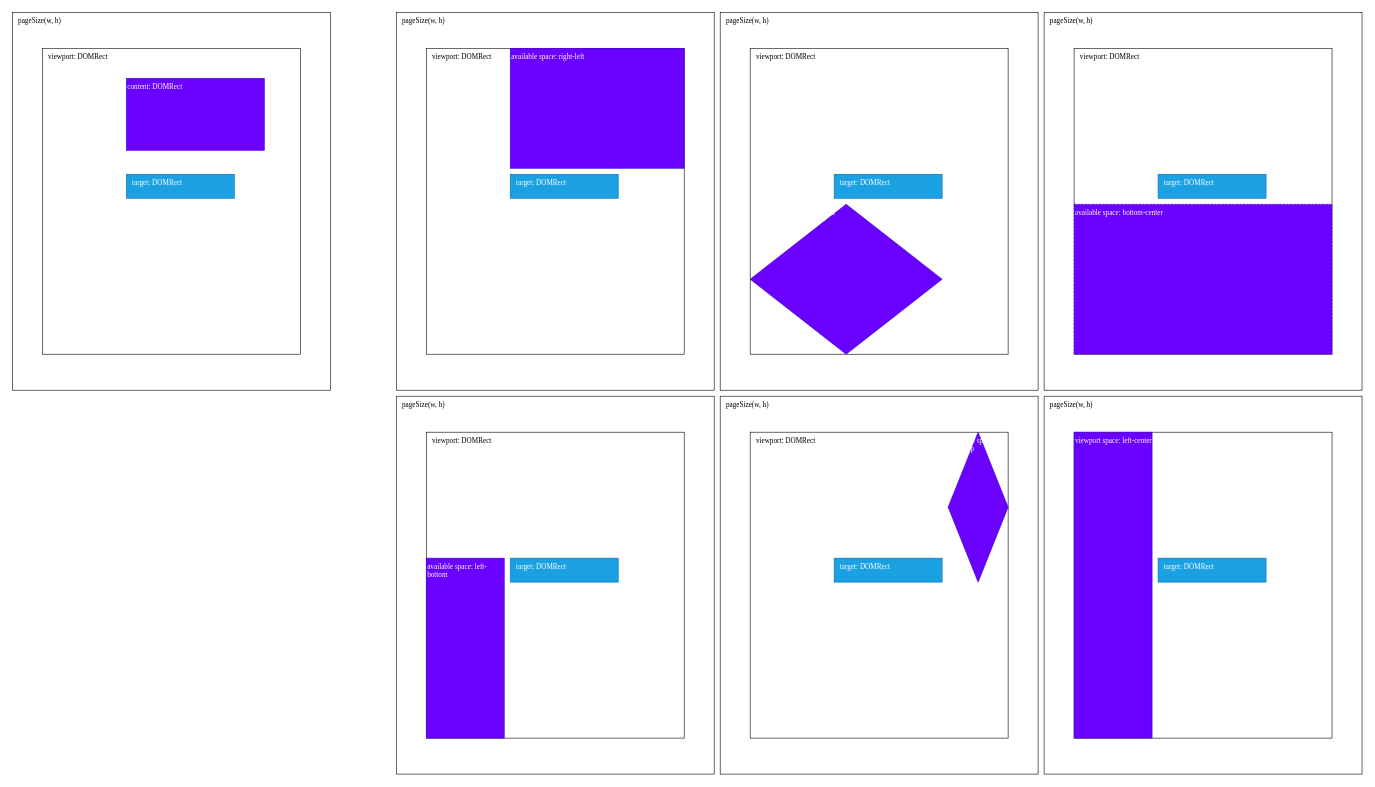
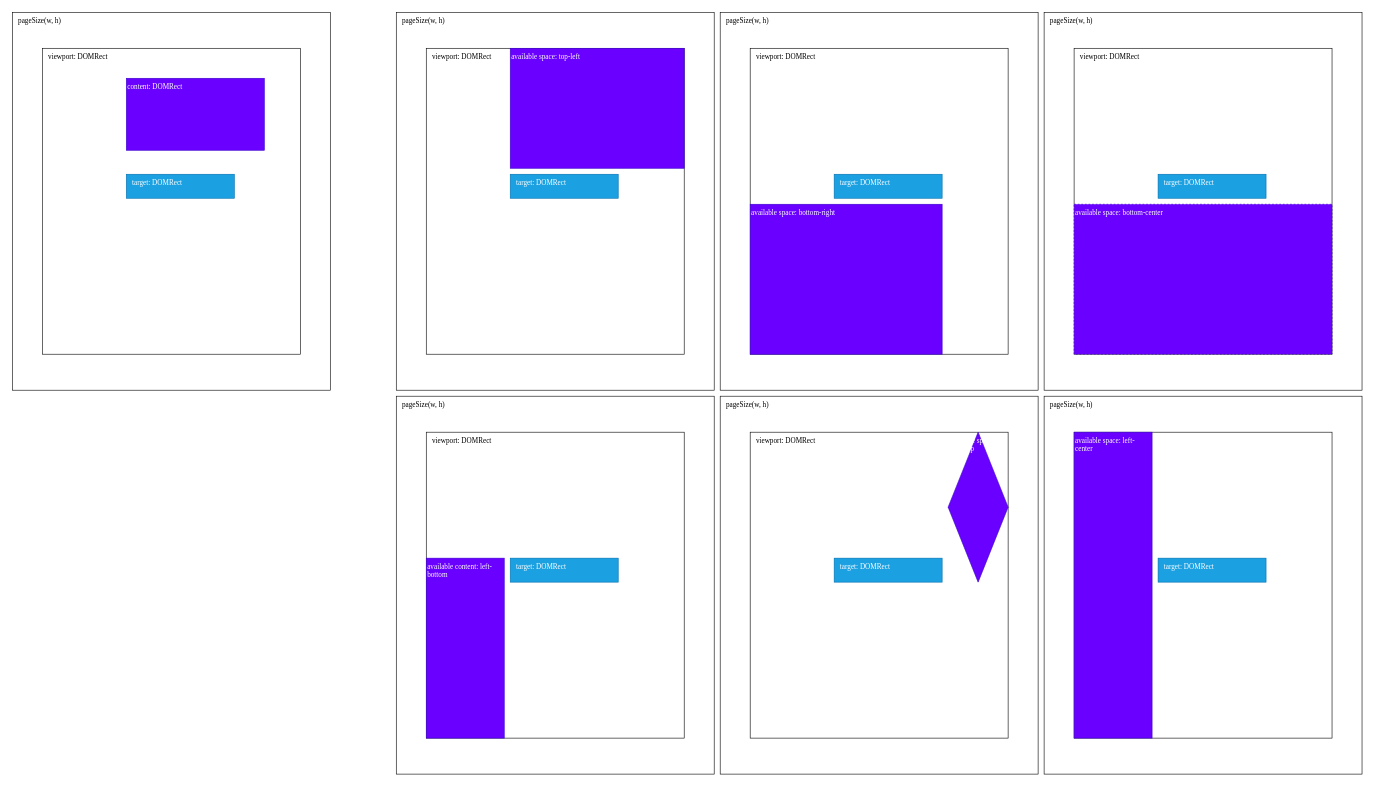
(558, 57) -> (555, 57)
(846, 279) -> (846, 279)
(1114, 445) -> (1114, 445)
(466, 571) -> (466, 571)
